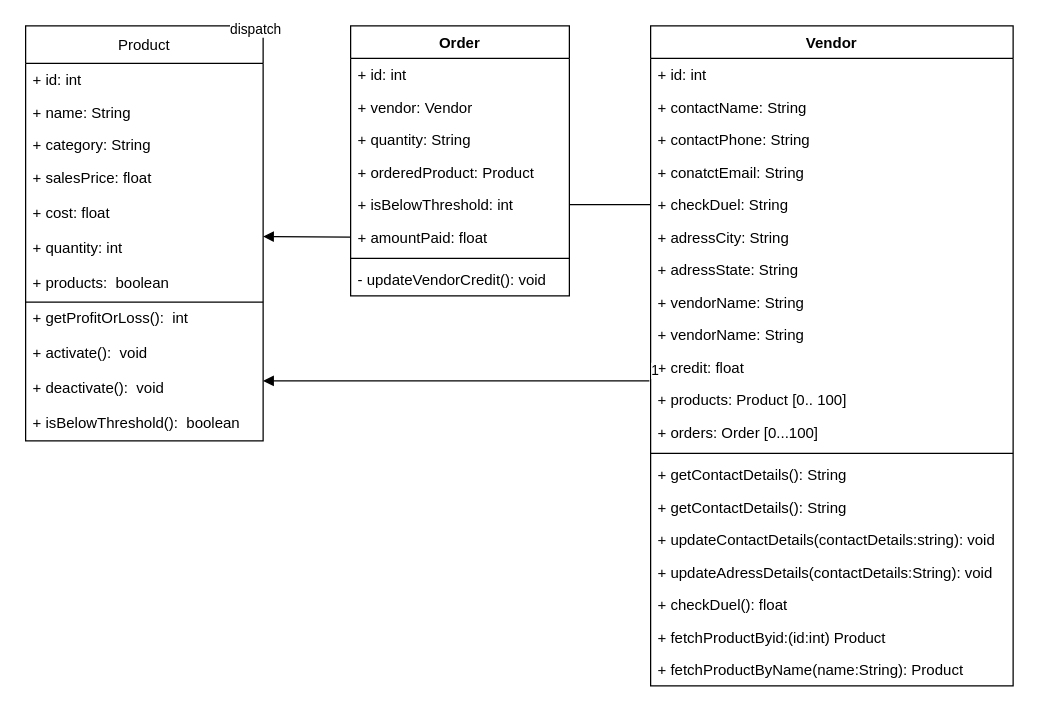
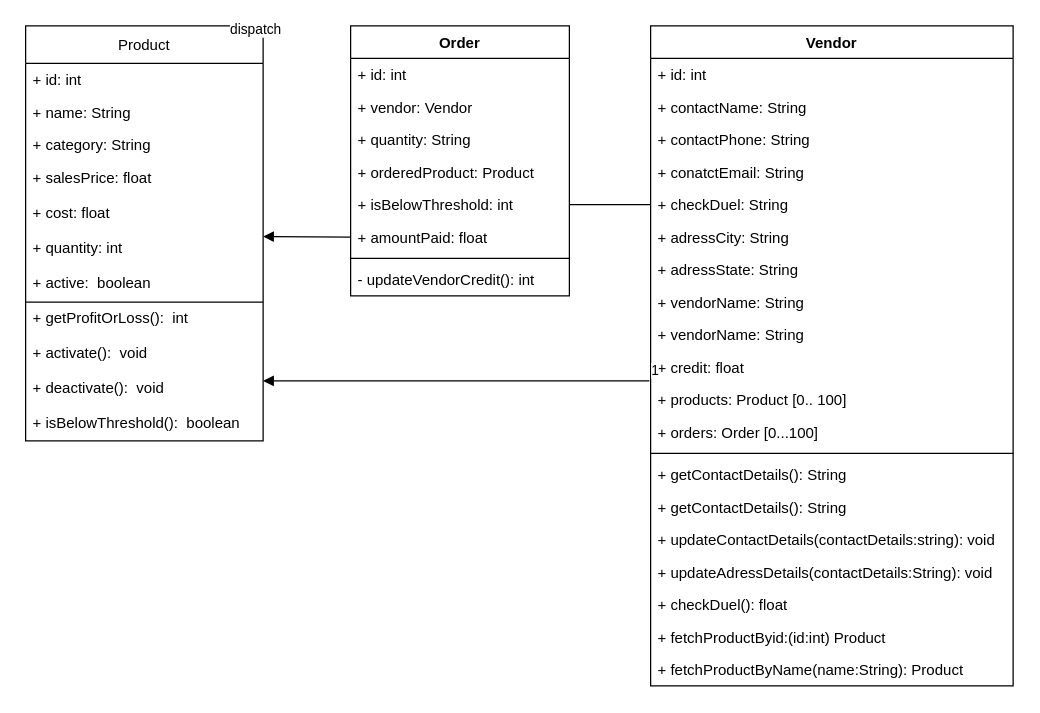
(465, 280) -> (461, 280)
(109, 283) -> (98, 283)
